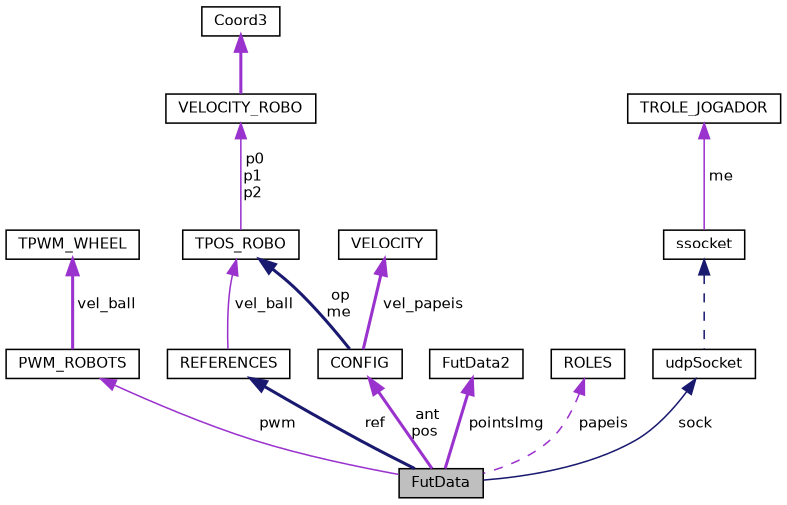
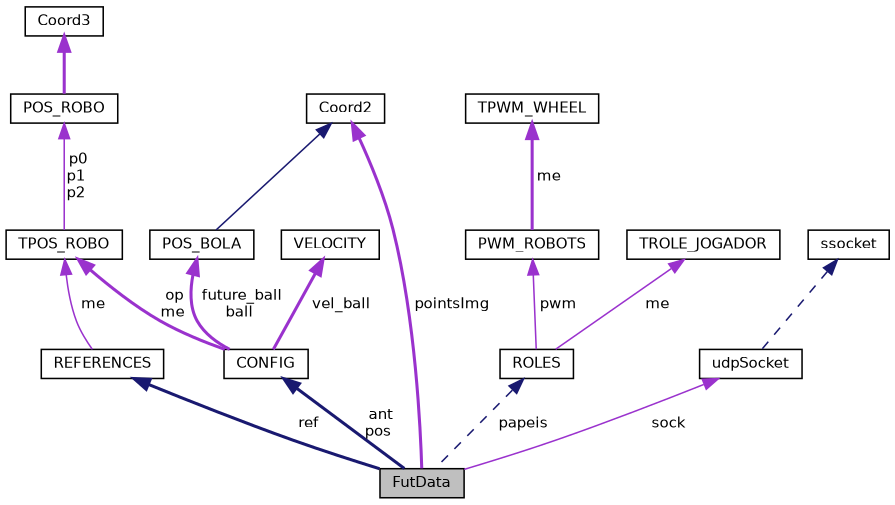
(241, 109) -> (64, 109)
(704, 184) -> (613, 309)
none -> (202, 245)
(105, 304) -> (547, 177)
(262, 304) -> (91, 304)
(421, 304) -> (339, 304)
(313, 307) -> (153, 317)
(476, 364) -> (346, 109)
(405, 430) -> (350, 428)
(253, 440) -> (535, 312)
(543, 446) -> (474, 429)
(596, 458) -> (585, 430)
